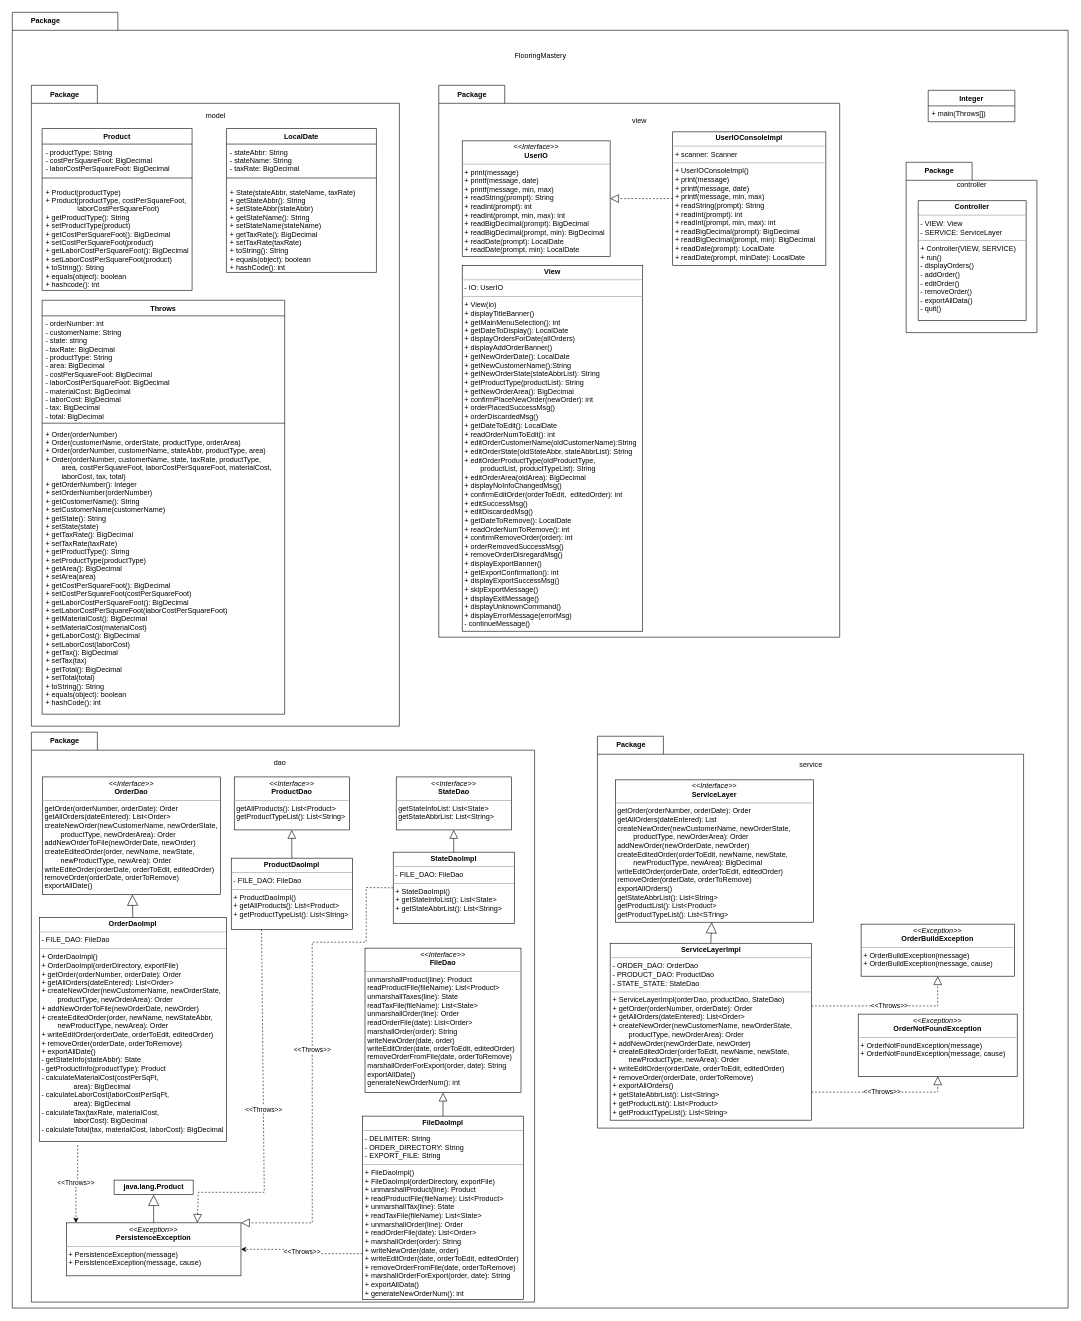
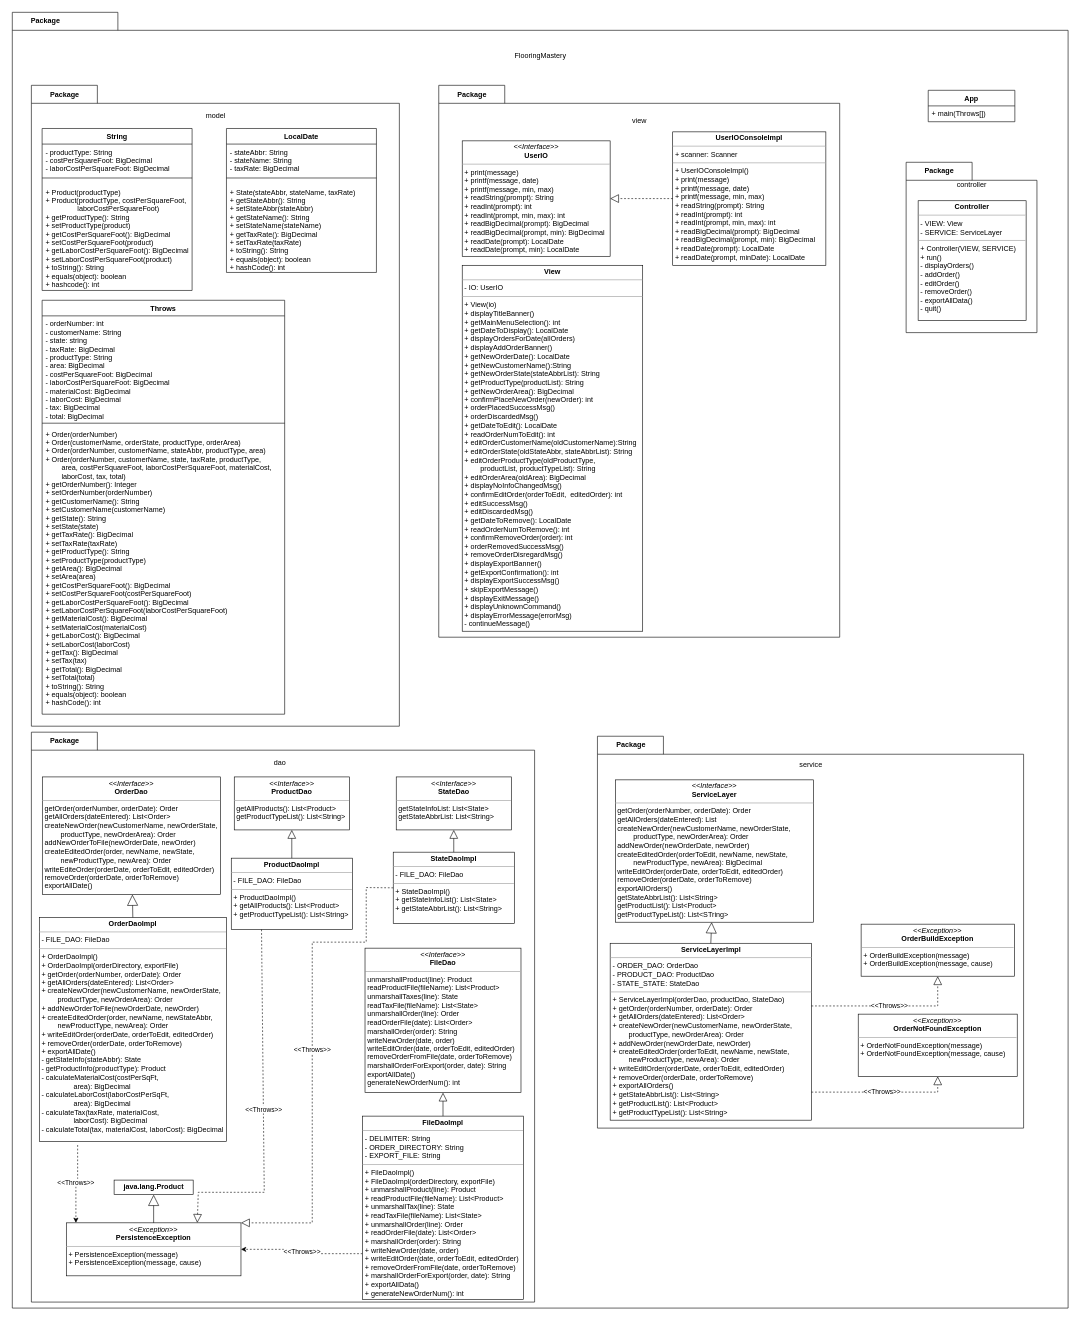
(971, 98) -> (971, 98)
(117, 137) -> (117, 137)
